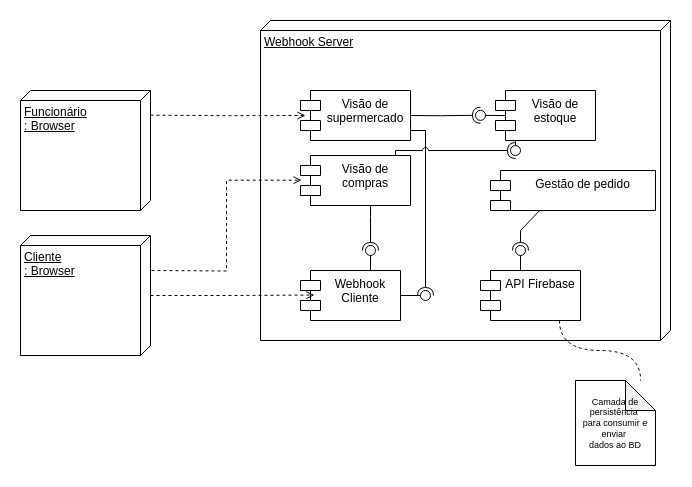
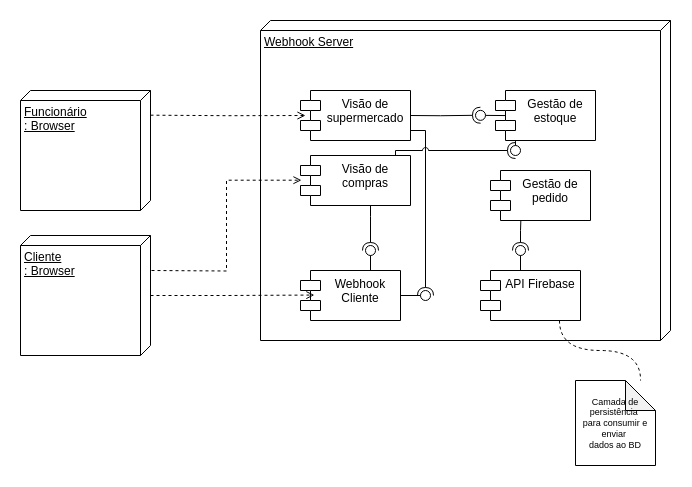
(556, 112) -> (556, 112)
(573, 191) -> (541, 196)
